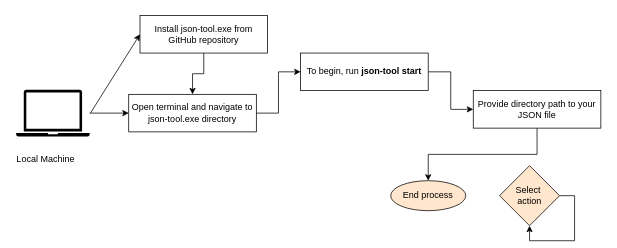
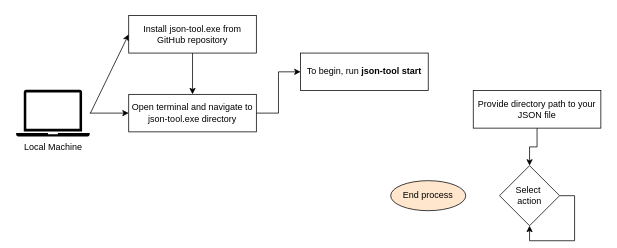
(204, 34) -> (192, 34)
(450, 88) -> none
(473, 154) -> (529, 152)
(45, 159) -> (53, 147)
(529, 195) -> (529, 195)
